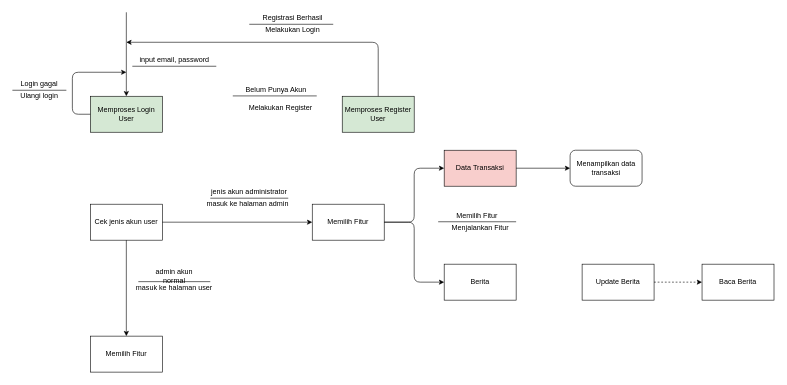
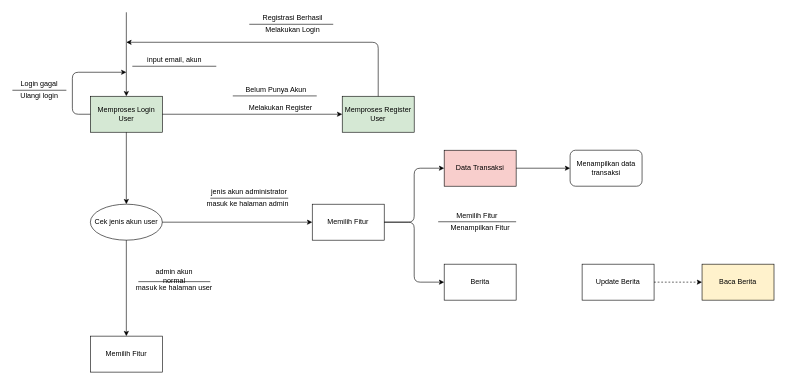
(175, 60) -> (175, 60)
none -> (336, 114)
none -> (126, 198)
(126, 222) -> (126, 222)
(481, 228) -> (481, 228)
(738, 282) -> (738, 282)
